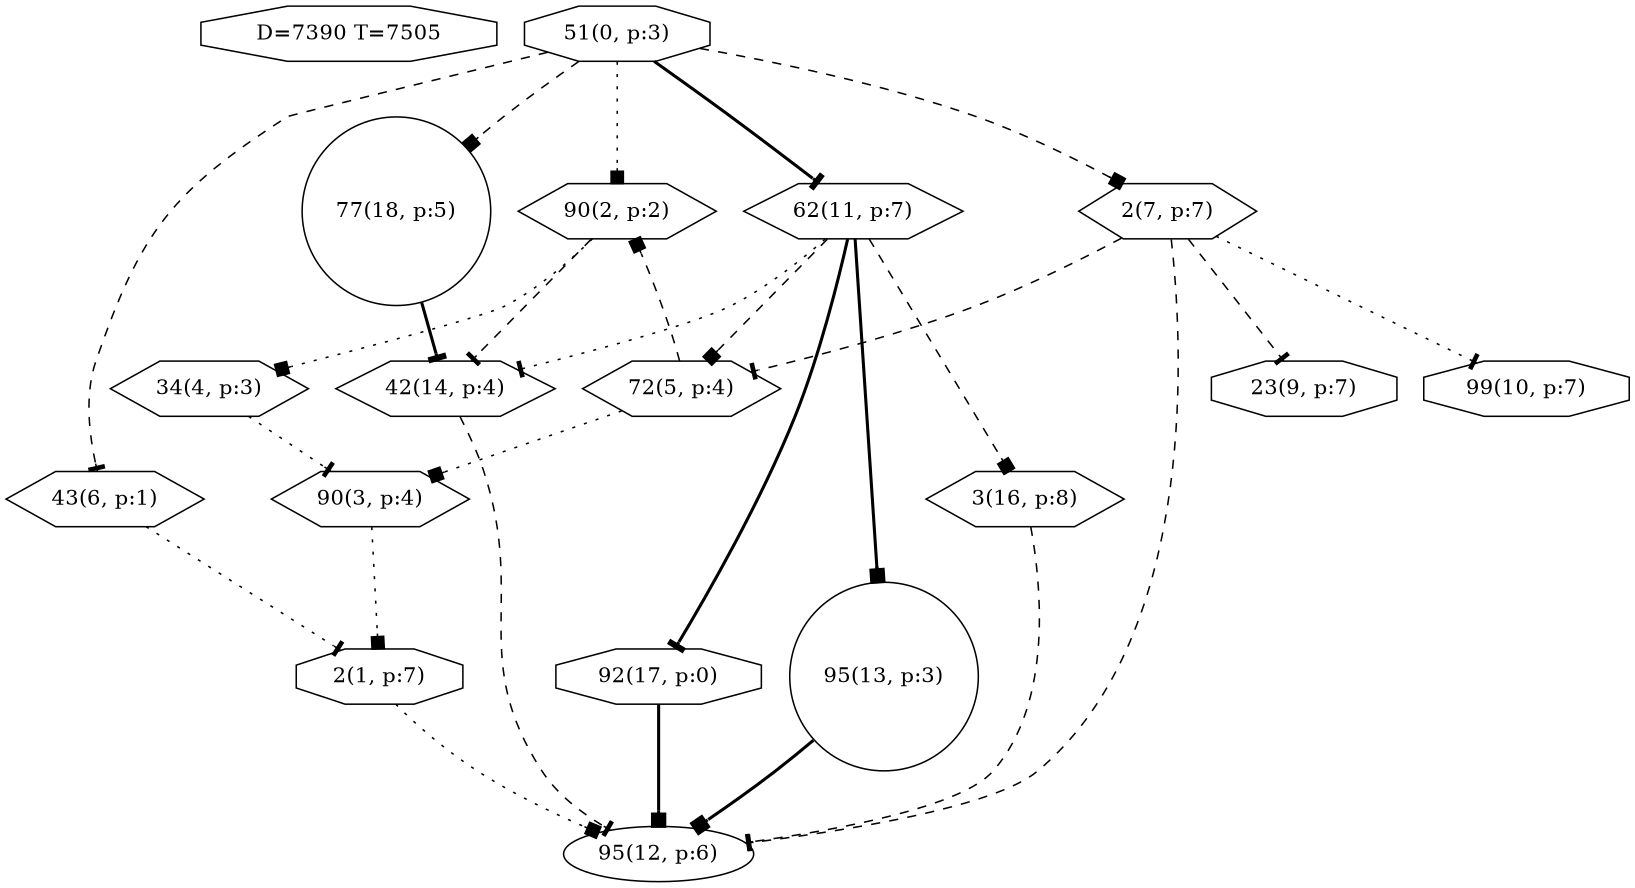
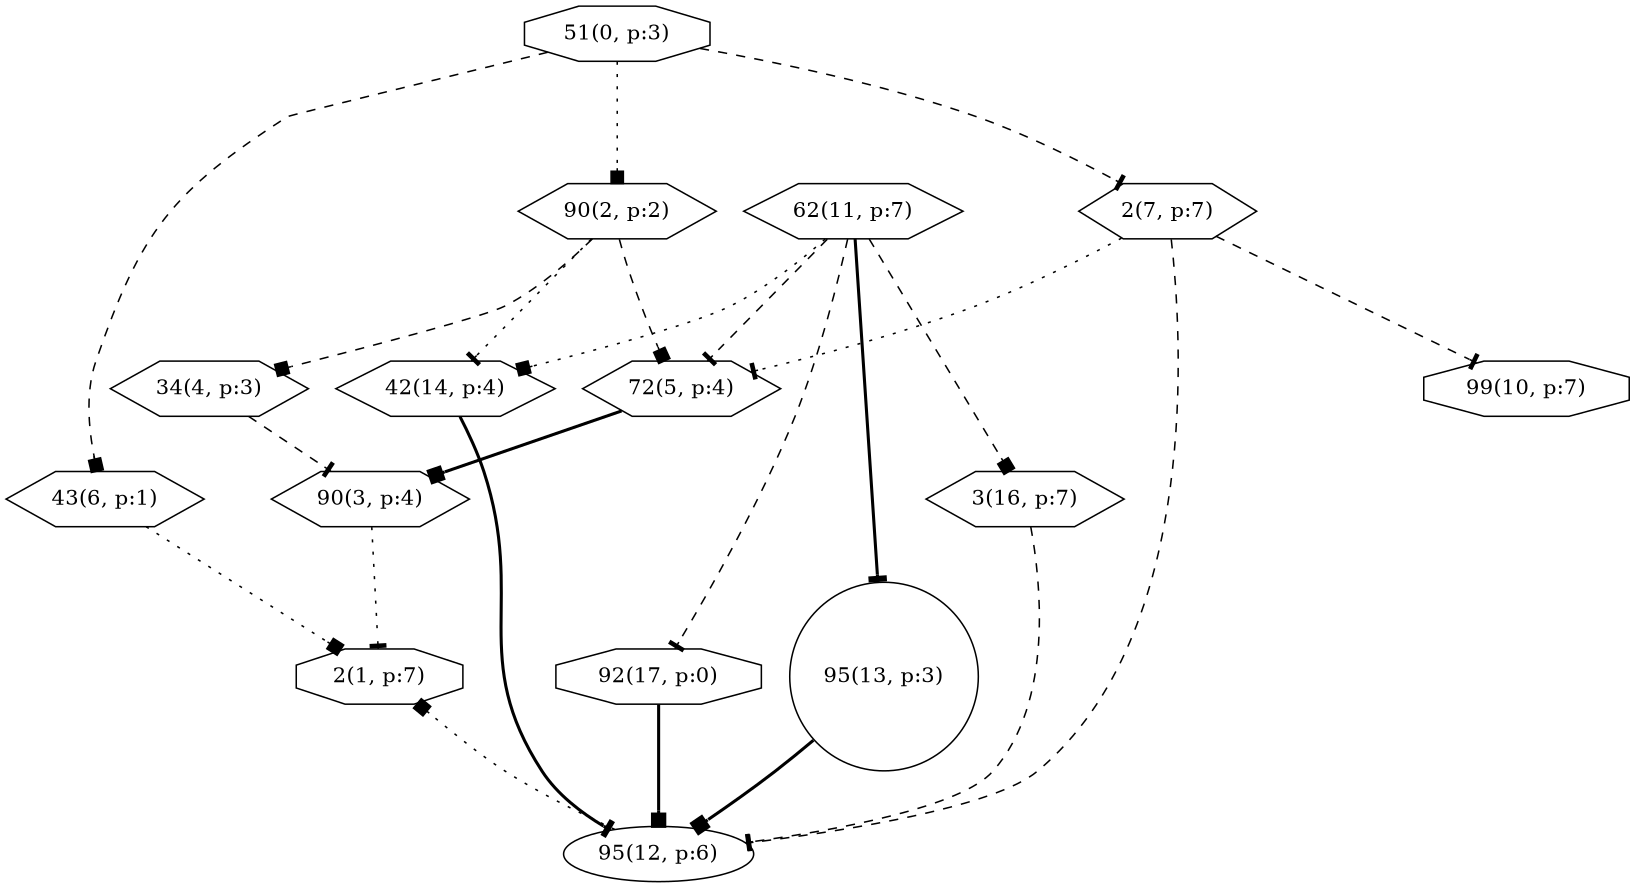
(349, 34) -> none
(914, 97) -> (914, 97)
(734, 119) -> none
(224, 161) -> (224, 161)
(396, 211) -> none
(773, 295) -> (773, 295)
(1343, 298) -> (1343, 298)
(528, 303) -> (528, 303)
(662, 307) -> (637, 294)
(945, 317) -> (945, 317)
(688, 322) -> (688, 322)
(452, 324) -> (452, 324)
(1304, 389) -> none
(866, 407) -> (866, 407)
(533, 441) -> (533, 441)
(286, 442) -> (286, 442)
(782, 448) -> (782, 448)
(1025, 499) -> (1025, 499)
(375, 580) -> (375, 580)
(240, 586) -> (240, 586)
(501, 636) -> (501, 636)
(484, 775) -> (517, 779)
